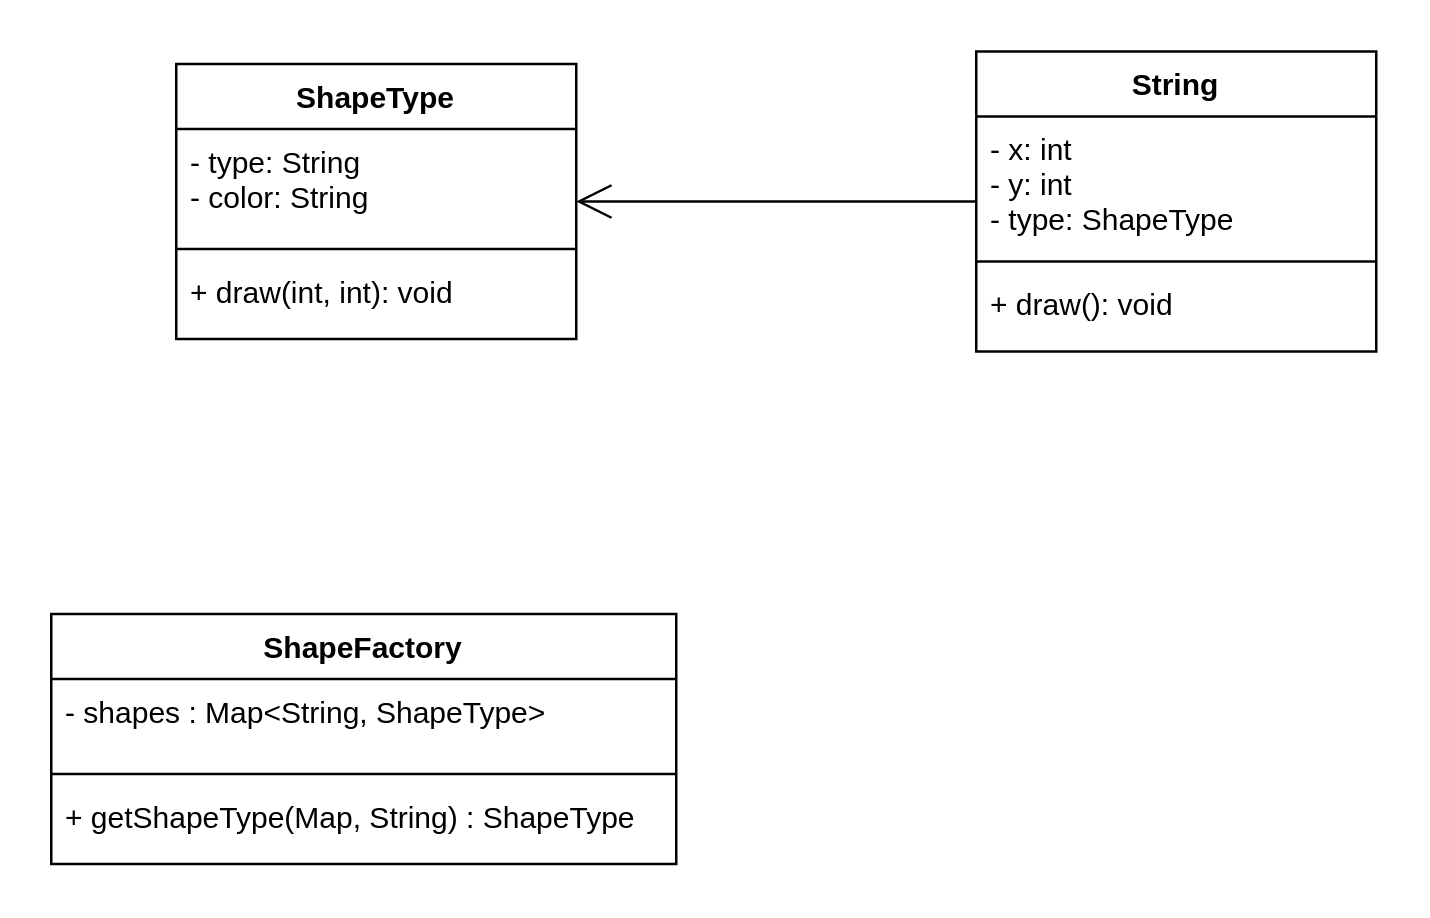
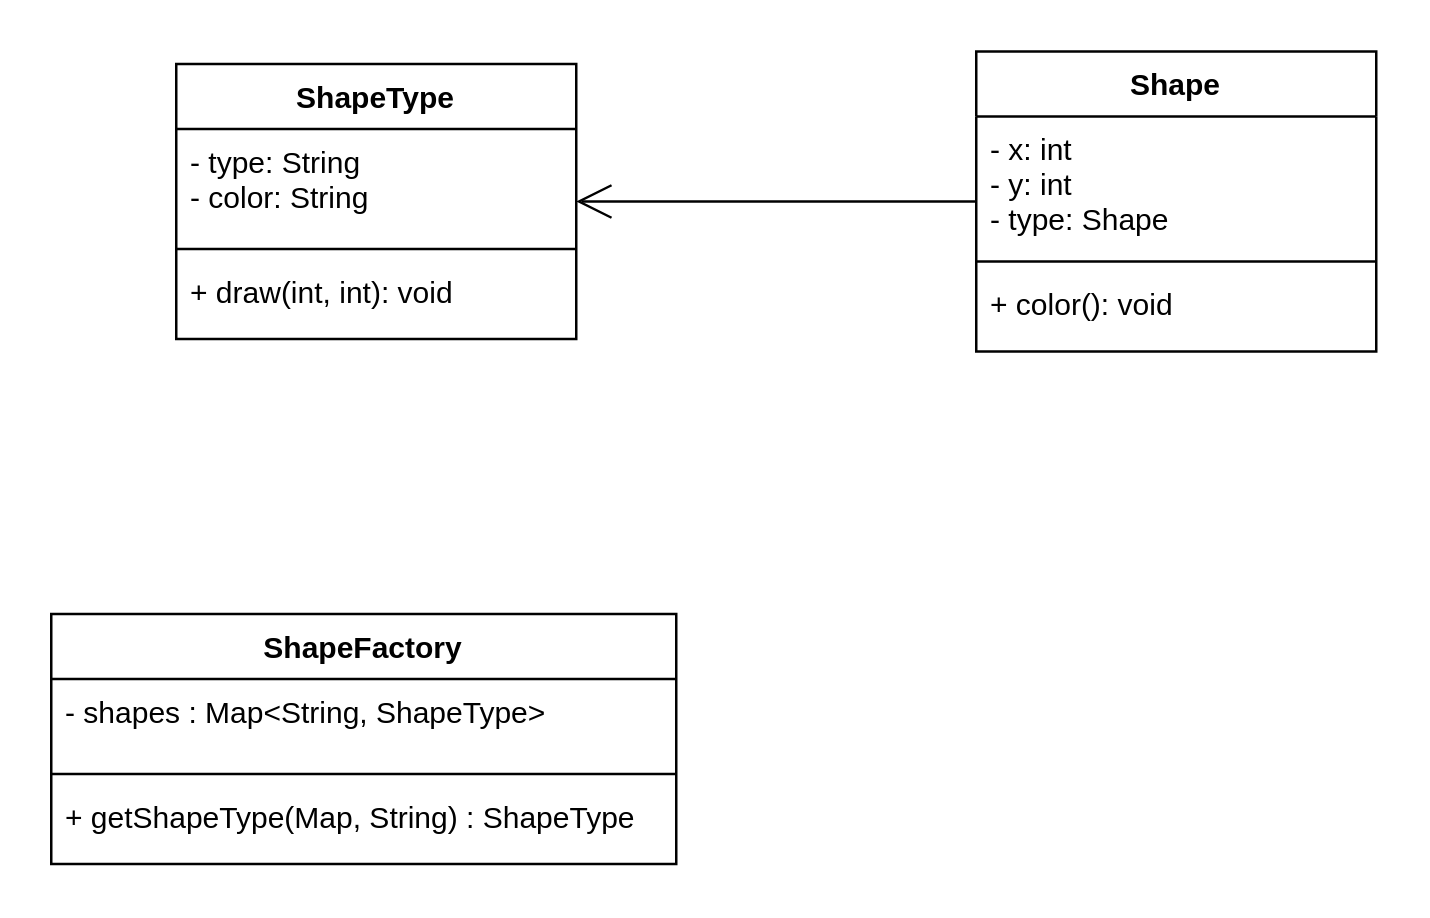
(1175, 85) -> (1175, 85)
(1042, 150) -> (1042, 150)
(1092, 305) -> (1097, 305)
